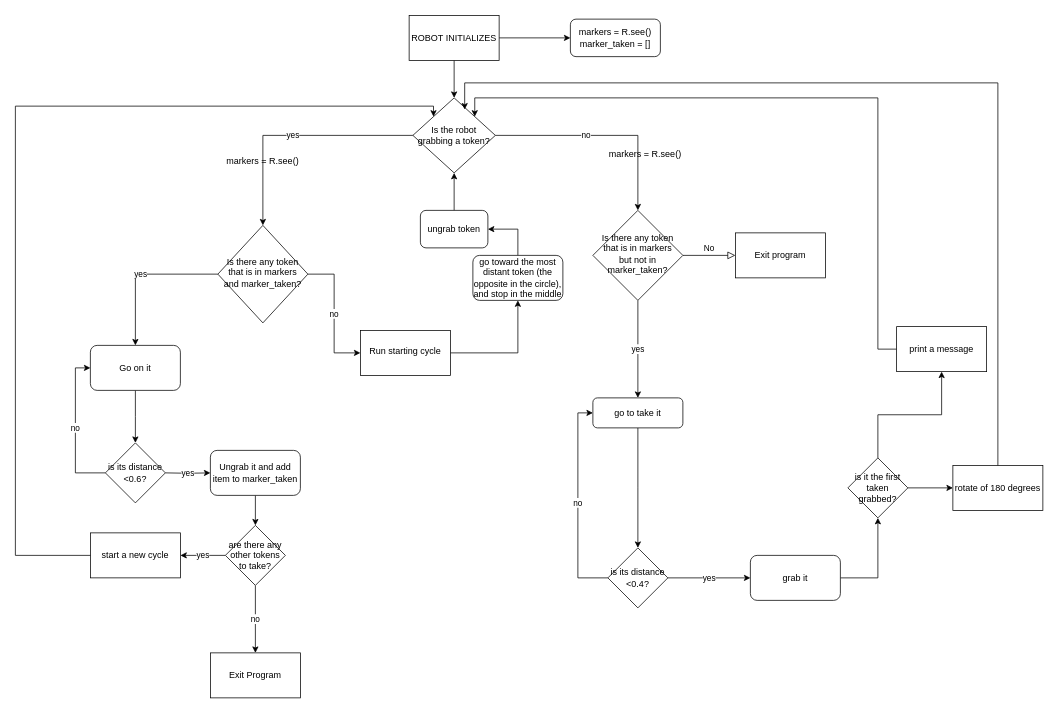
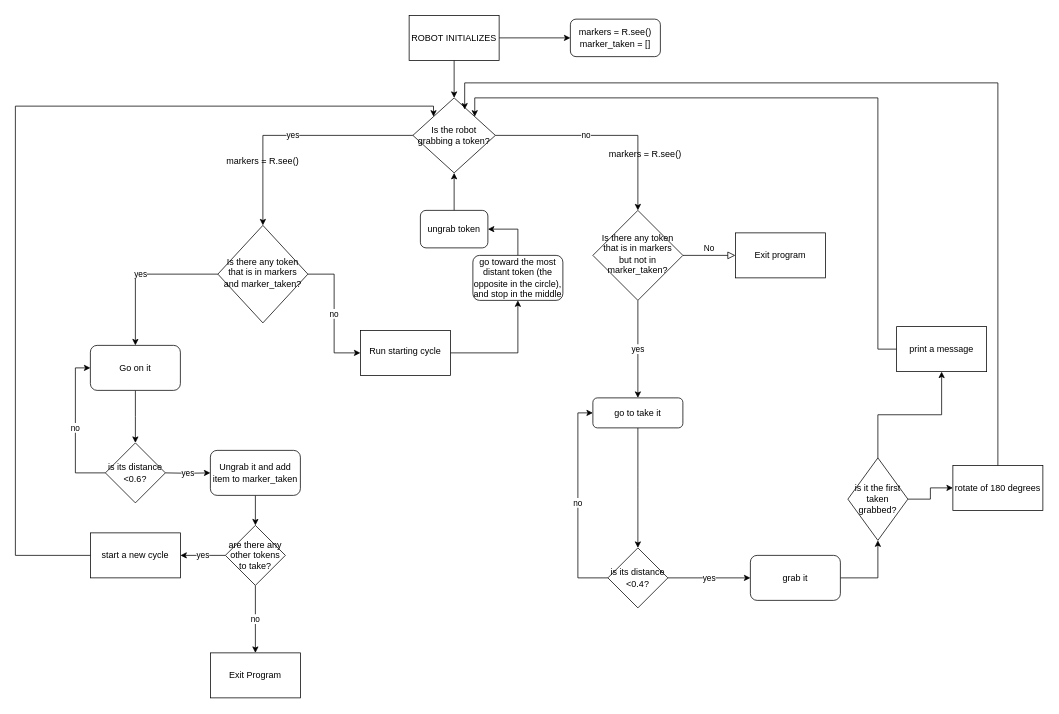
(878, 488) -> (878, 499)
